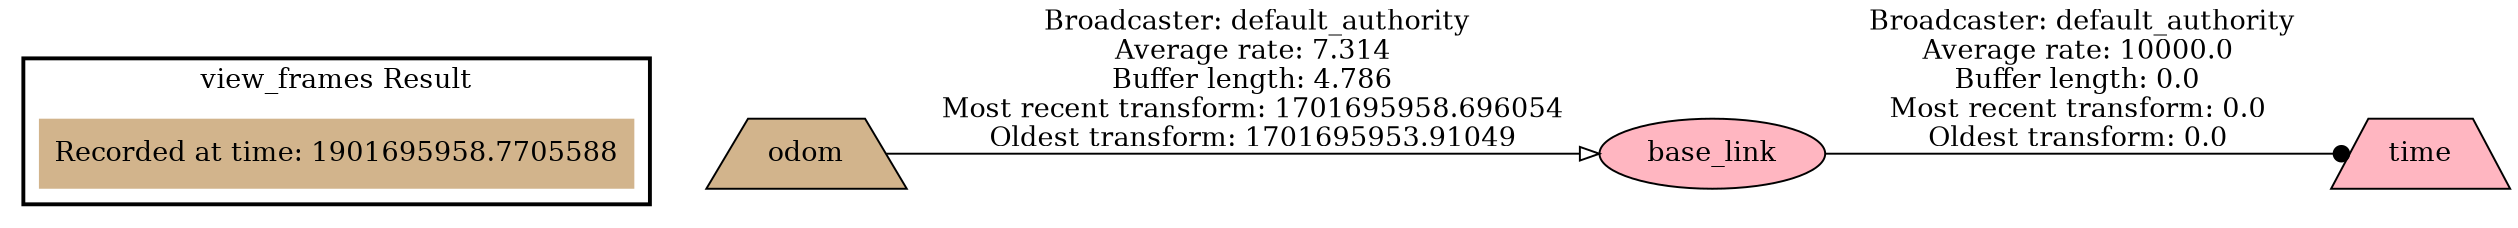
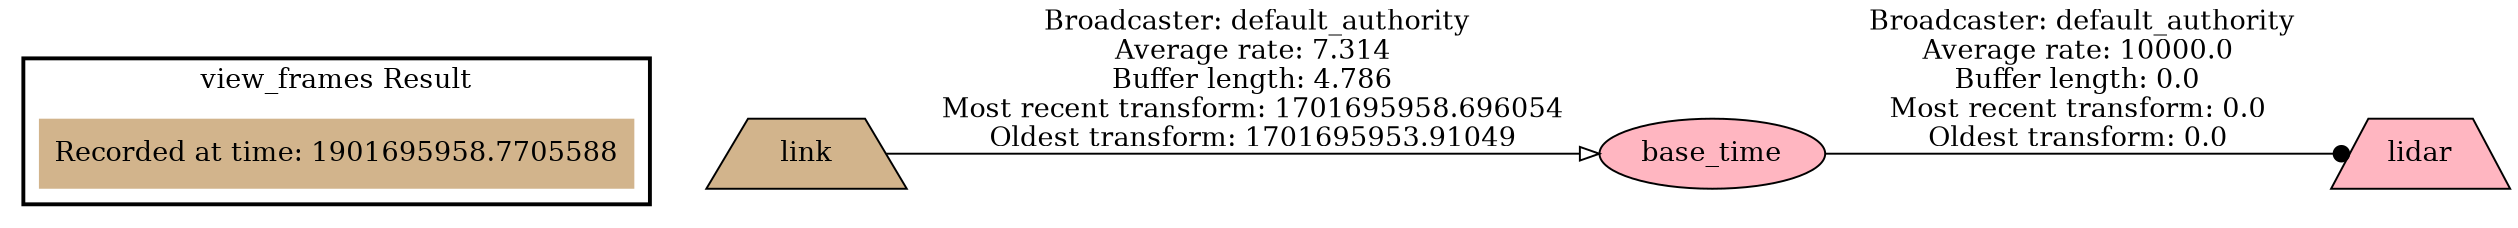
(807, 154) -> (807, 154)
(1712, 154) -> (1712, 154)
(2421, 154) -> (2421, 154)
